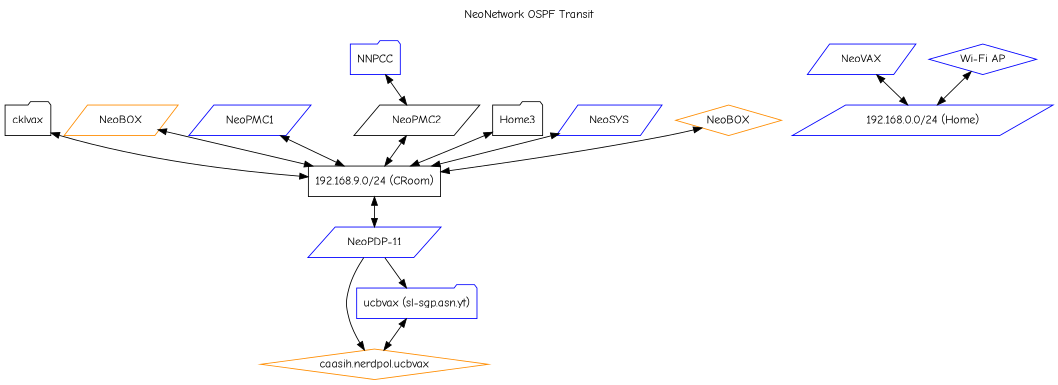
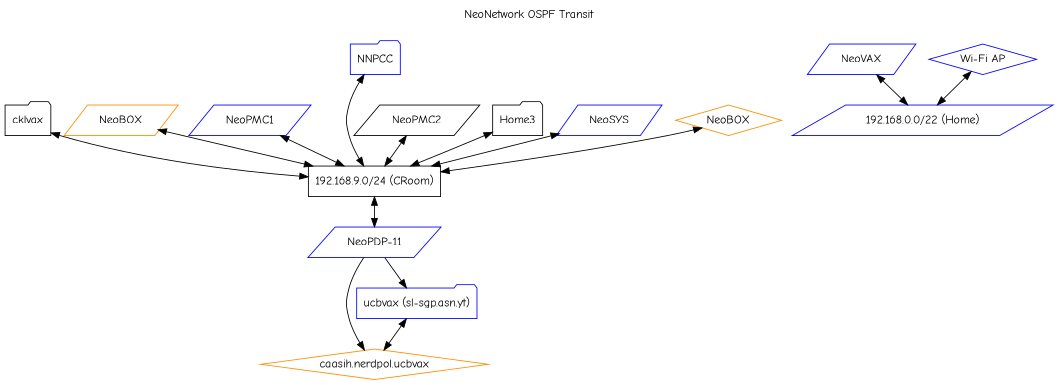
(396, 90) -> (346, 120)
(923, 120) -> (923, 120)
